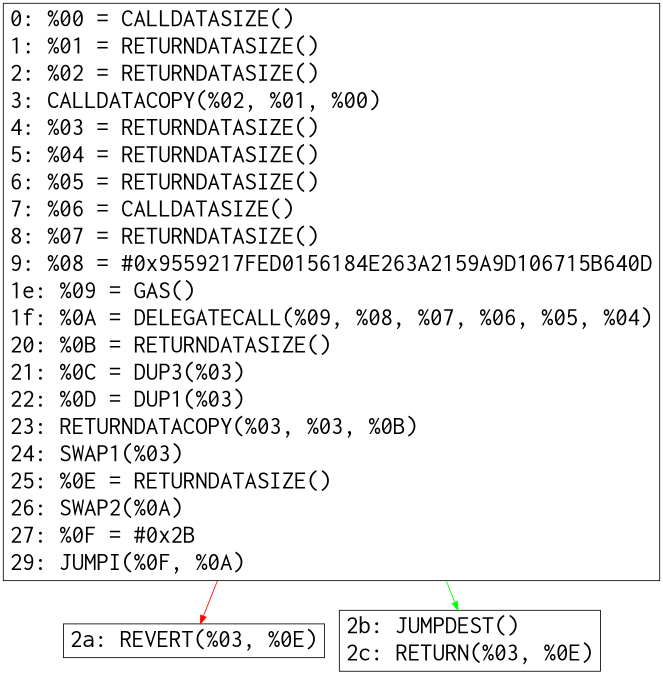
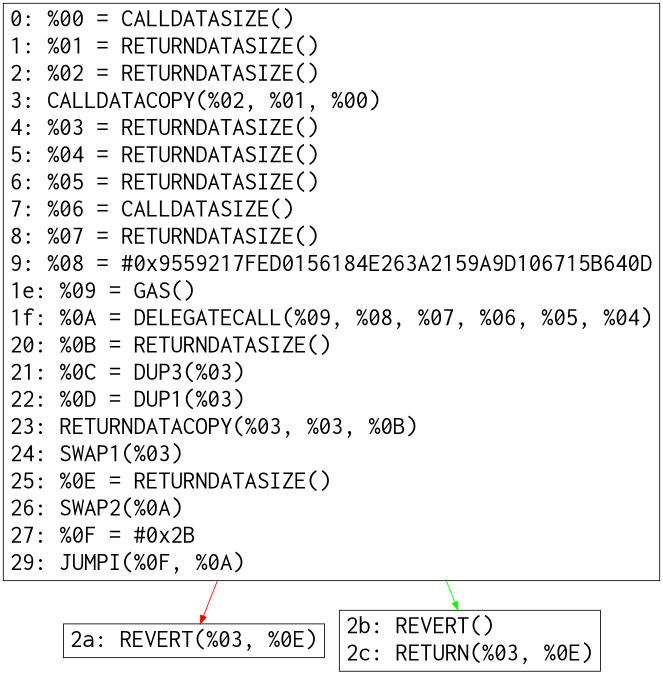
(470, 641) -> (470, 641)
